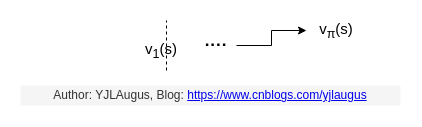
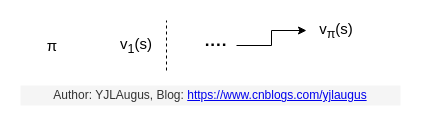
none -> (57, 46)
(162, 51) -> (137, 46)
